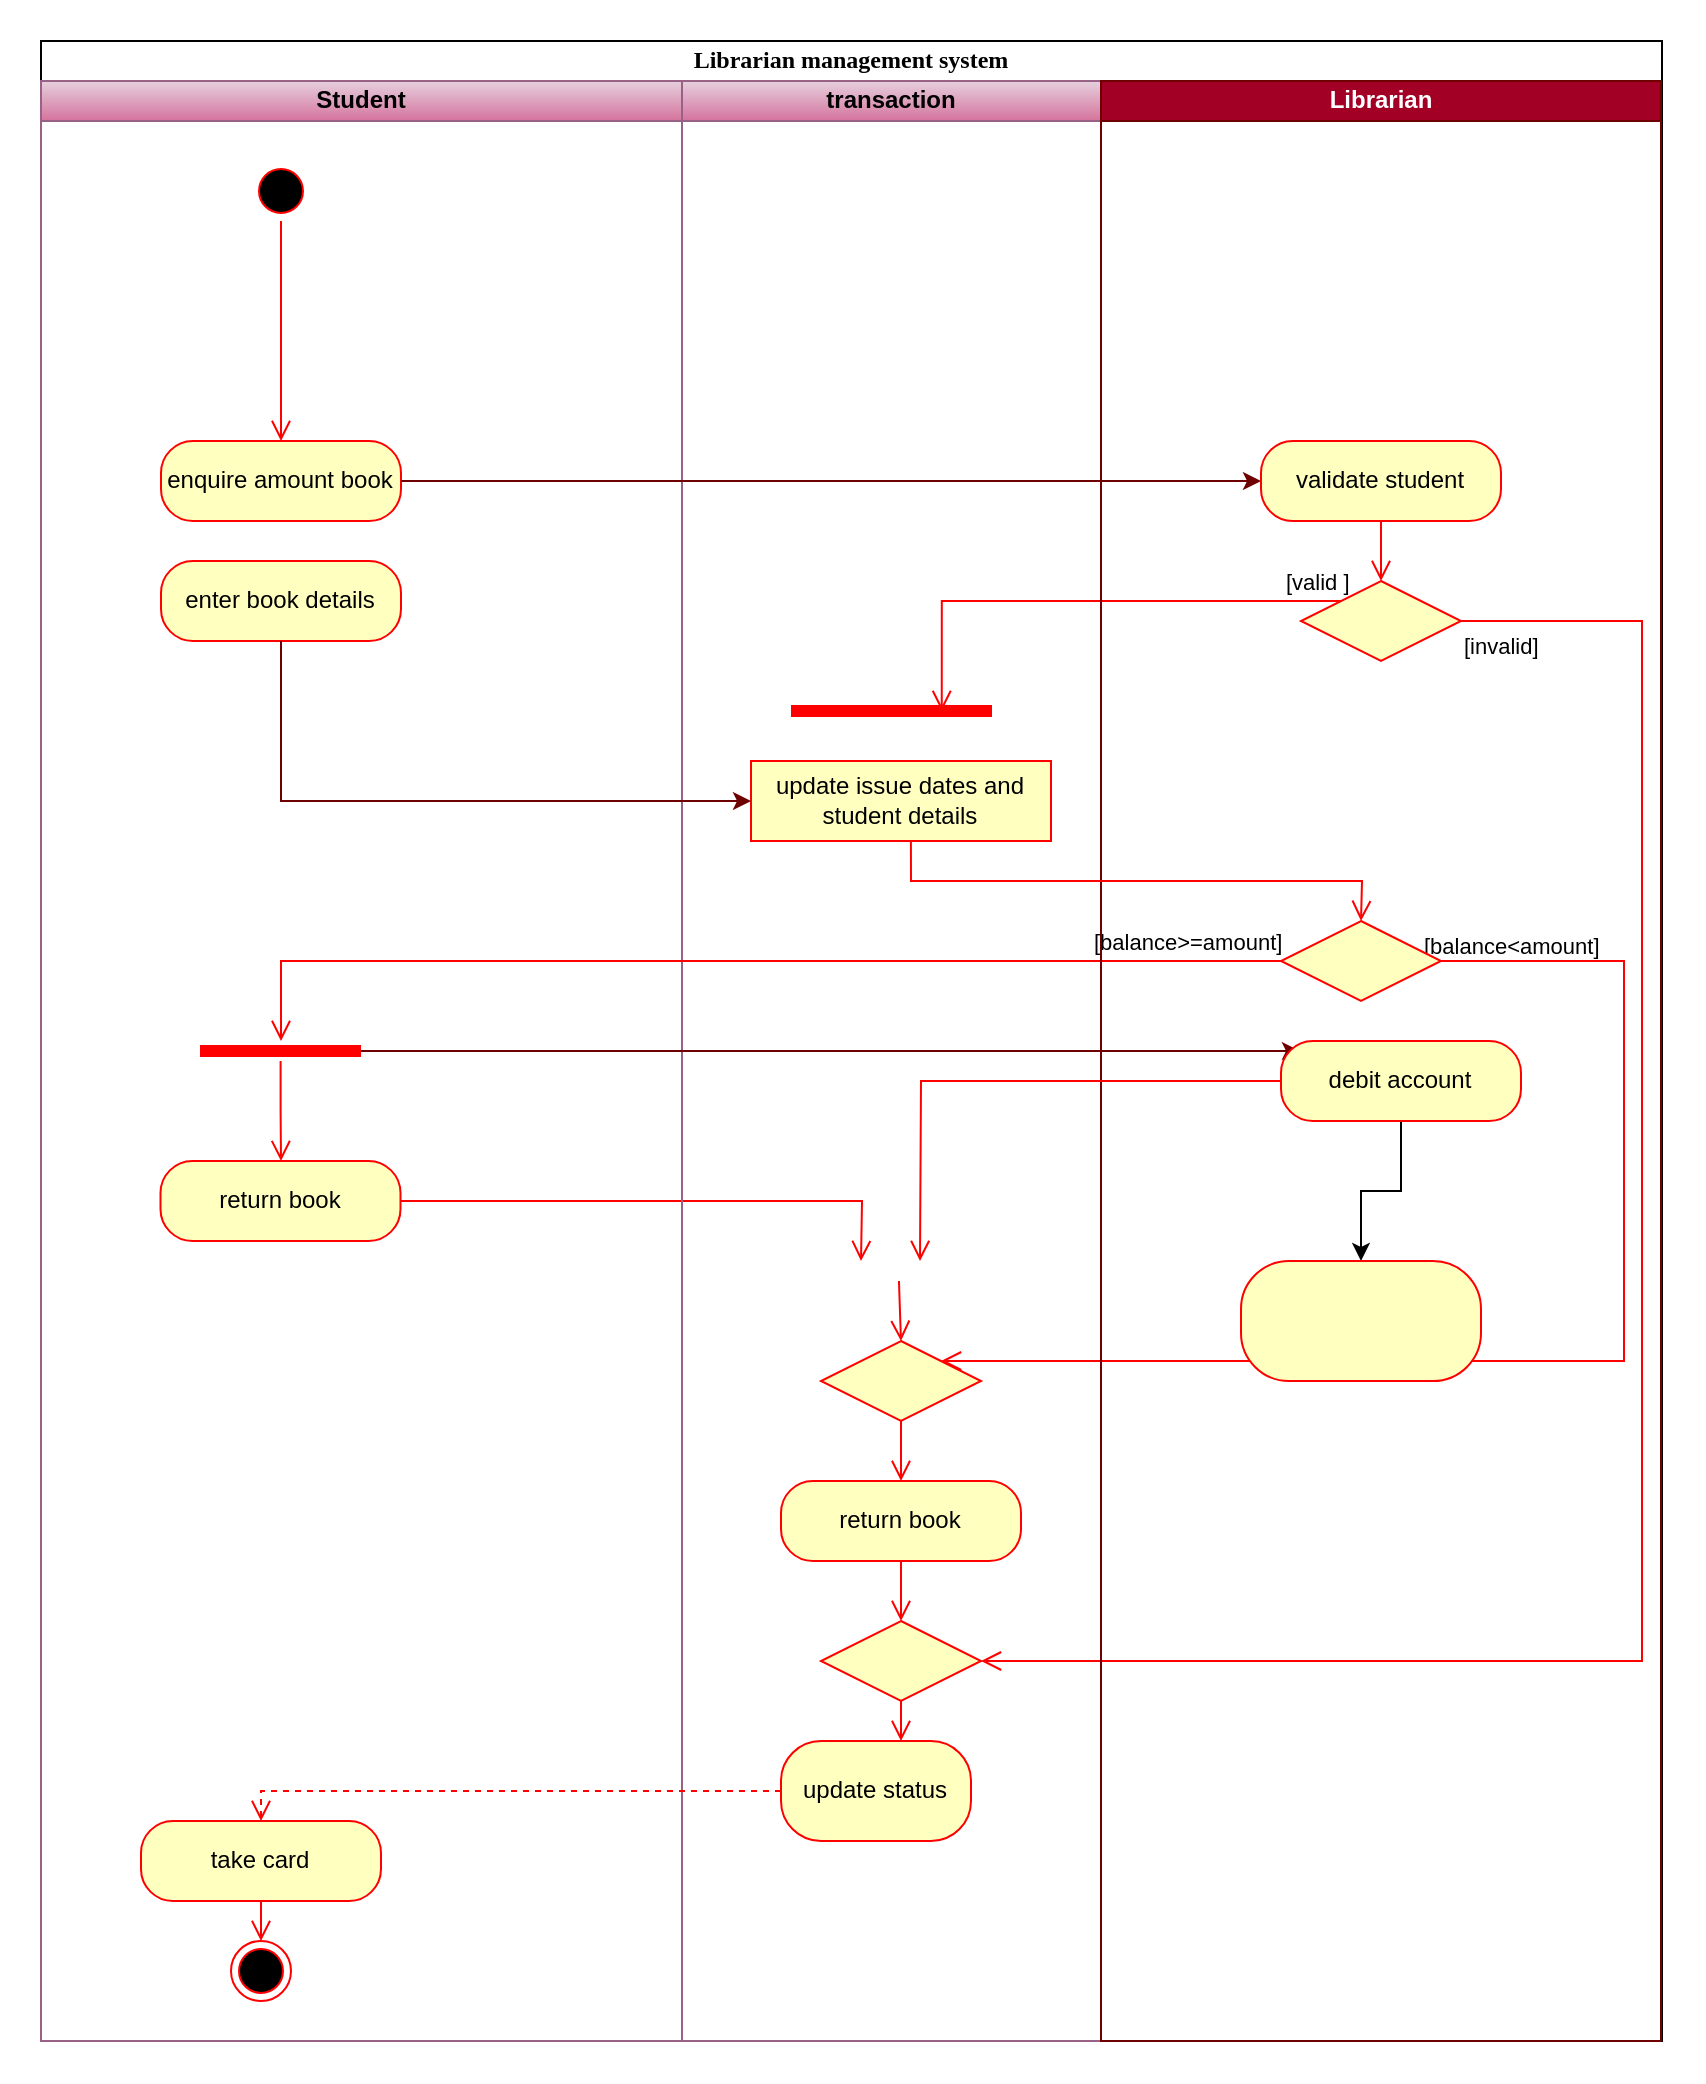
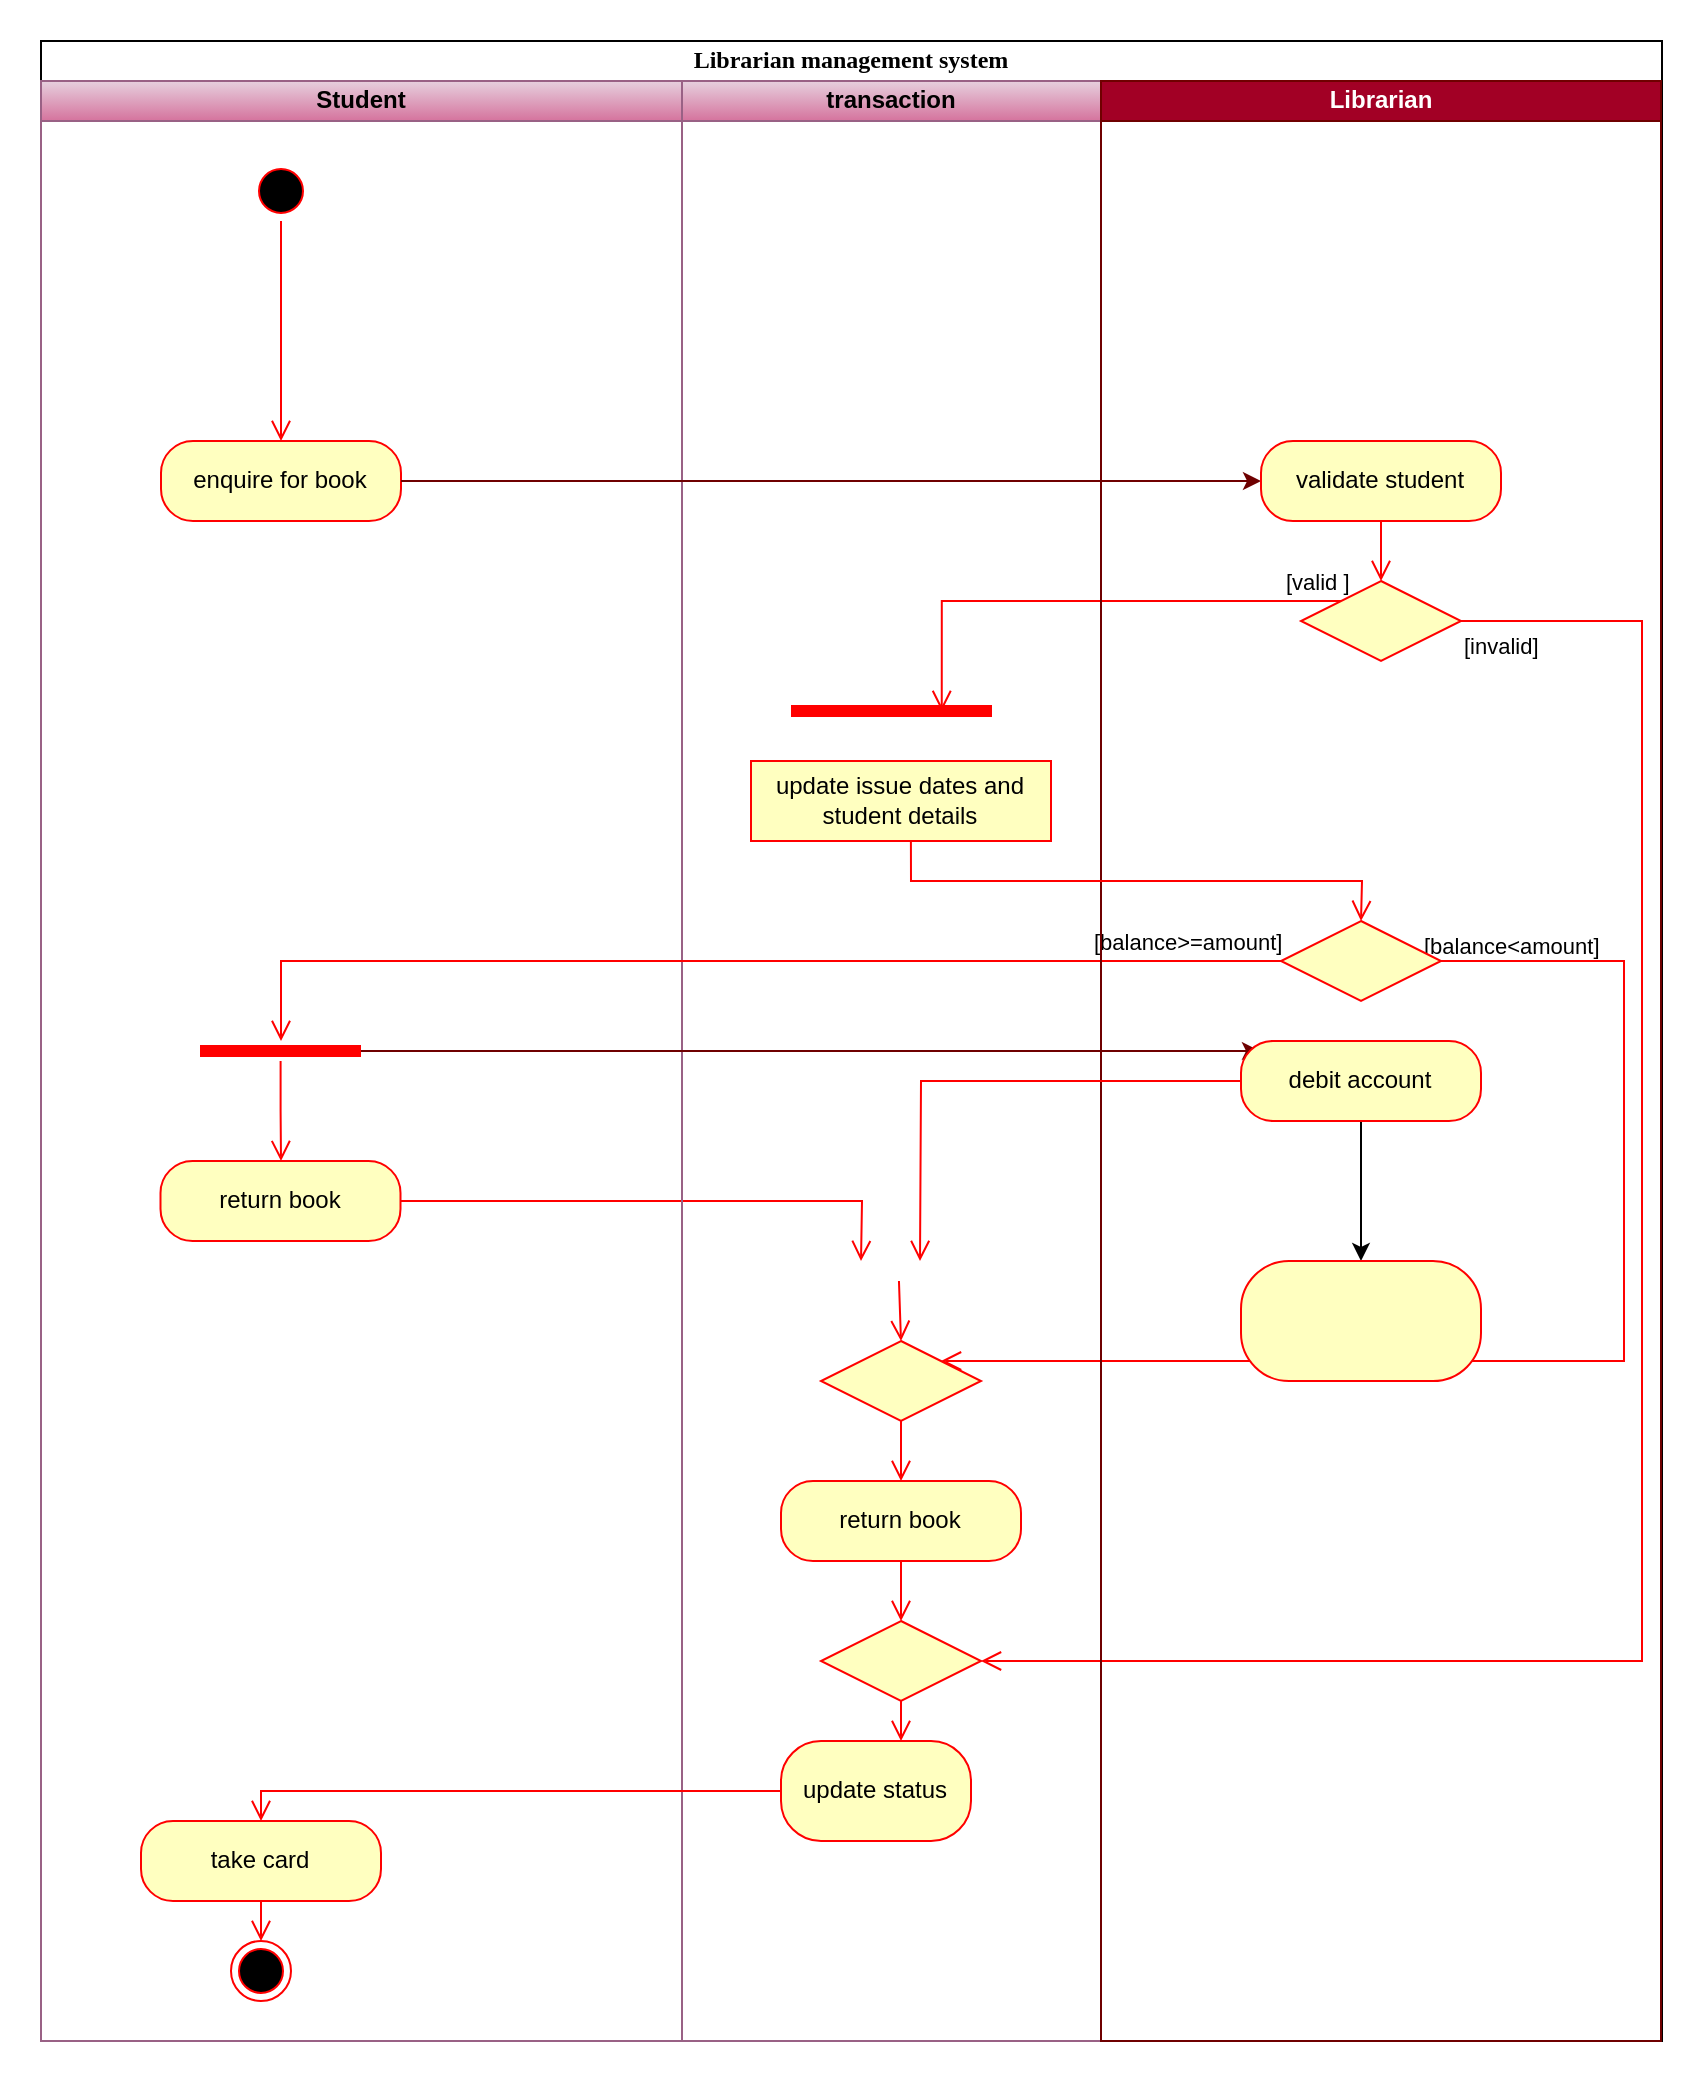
(281, 481) -> (281, 481)
(281, 601) -> none
(399, 801) -> none
(1401, 1081) -> (1361, 1081)
(459, 1791) -> (459, 1791)
